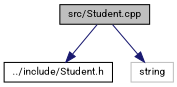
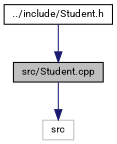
(85, 39) -> (58, 38)
(152, 72) -> (58, 130)
